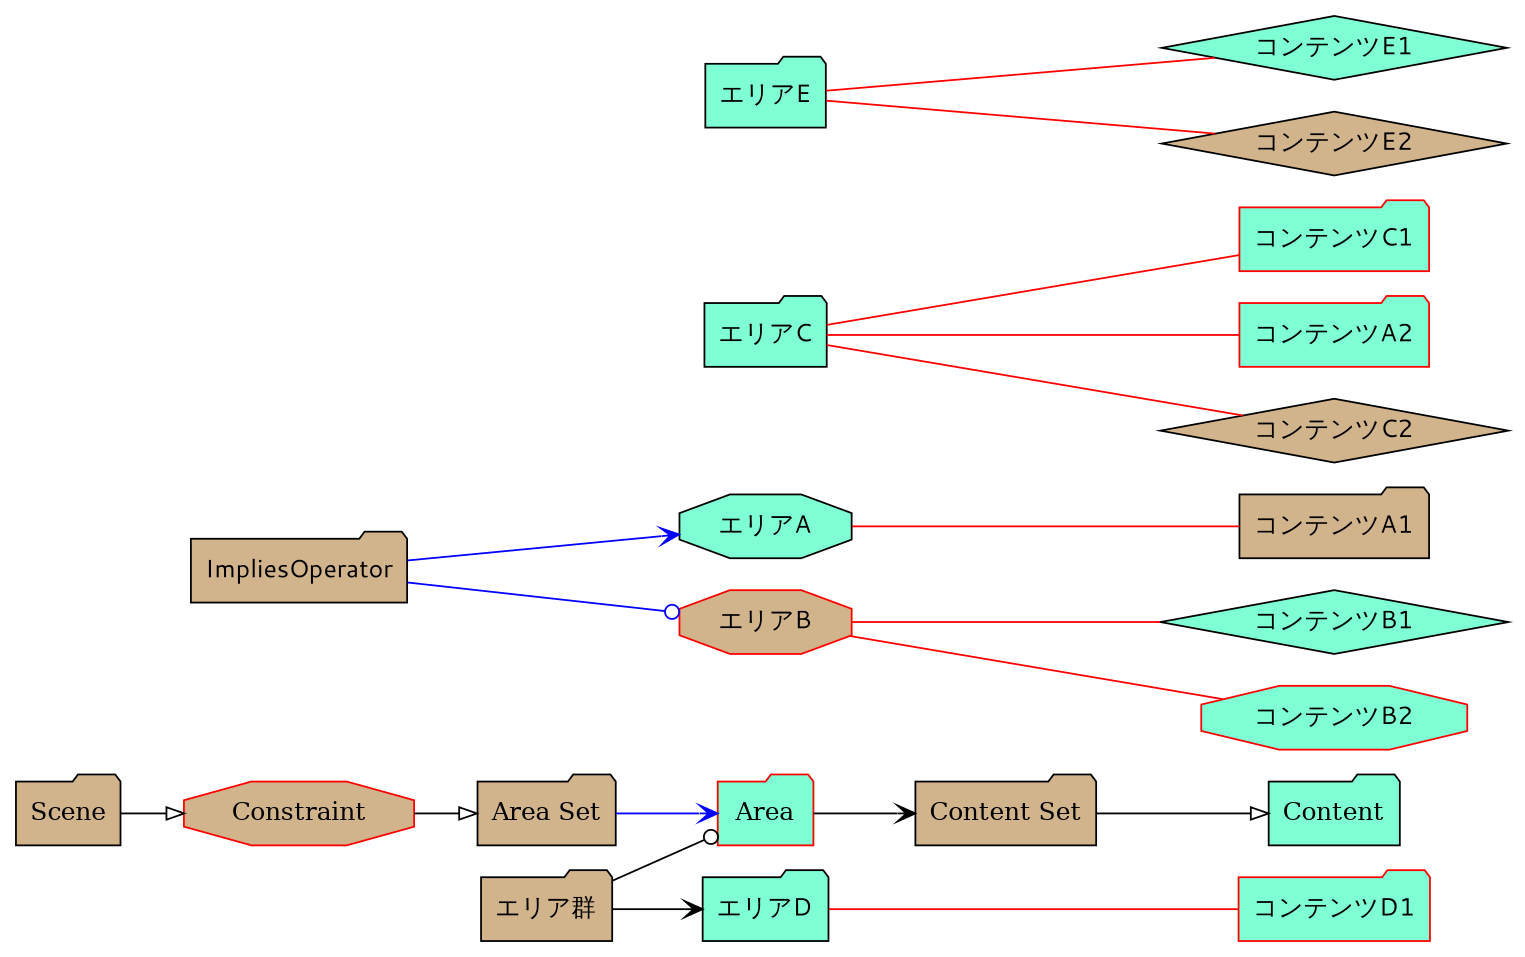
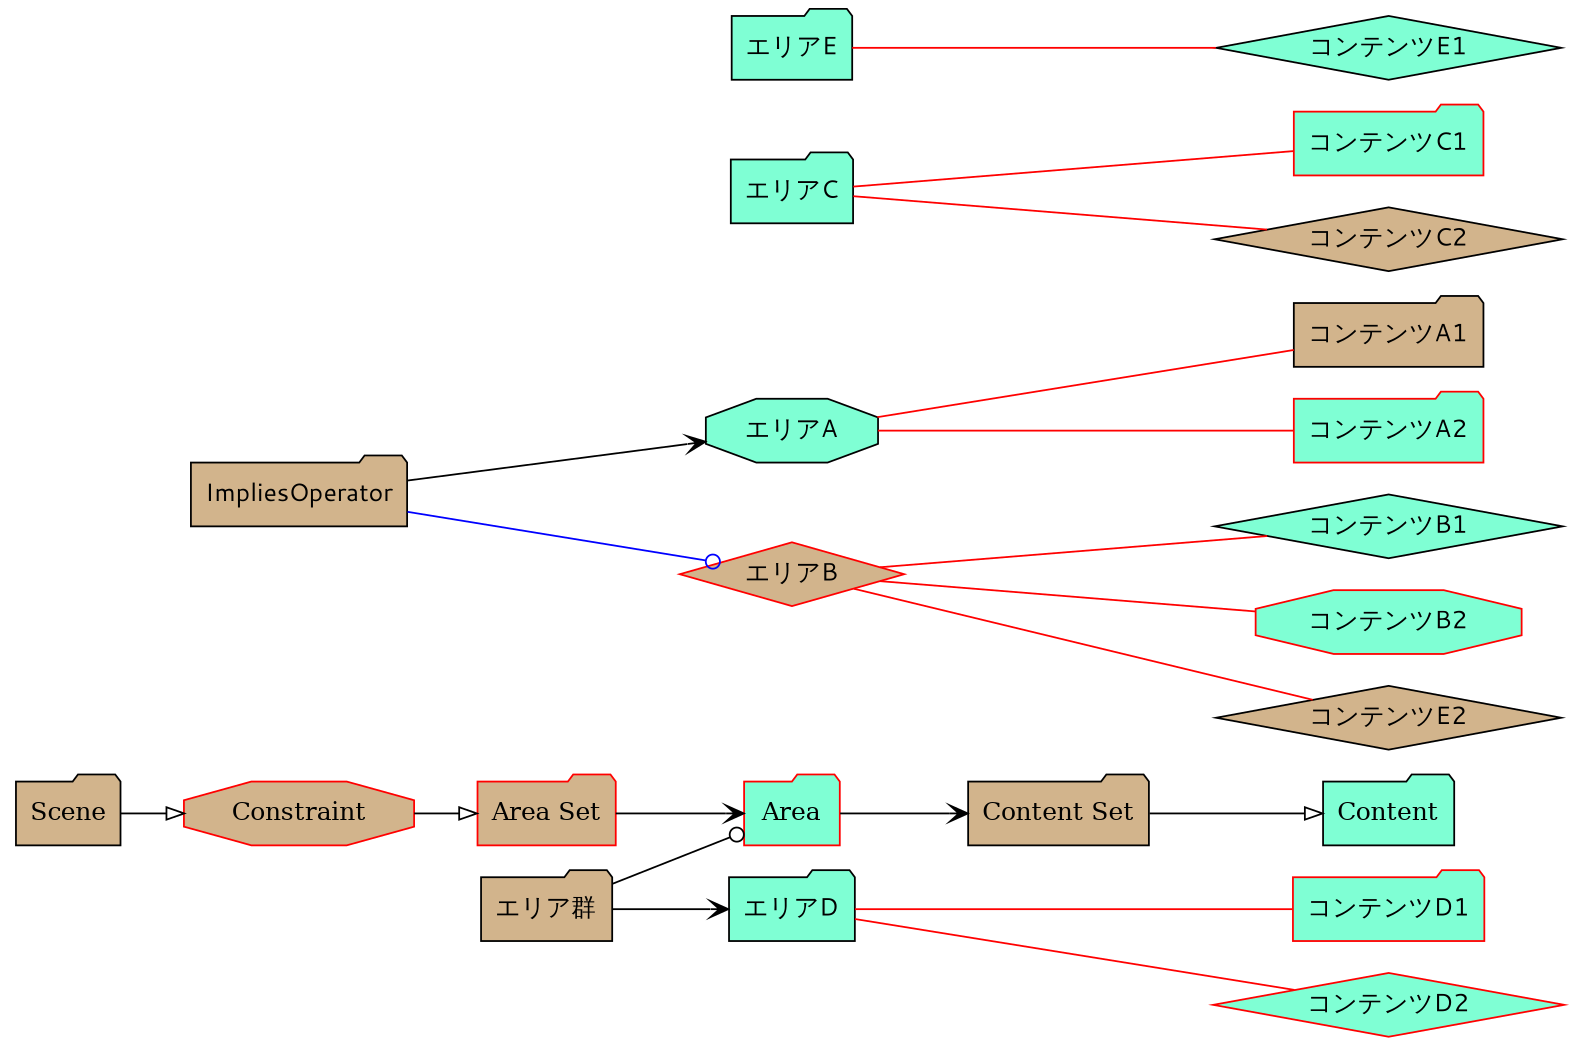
(1021, 117) -> (1083, 644)
(1033, 335) -> (1086, 431)
(534, 548) -> (548, 462)
(766, 622) -> (792, 574)
(547, 813) -> (547, 813)
(658, 813) -> (671, 813)
none -> (1389, 1005)
